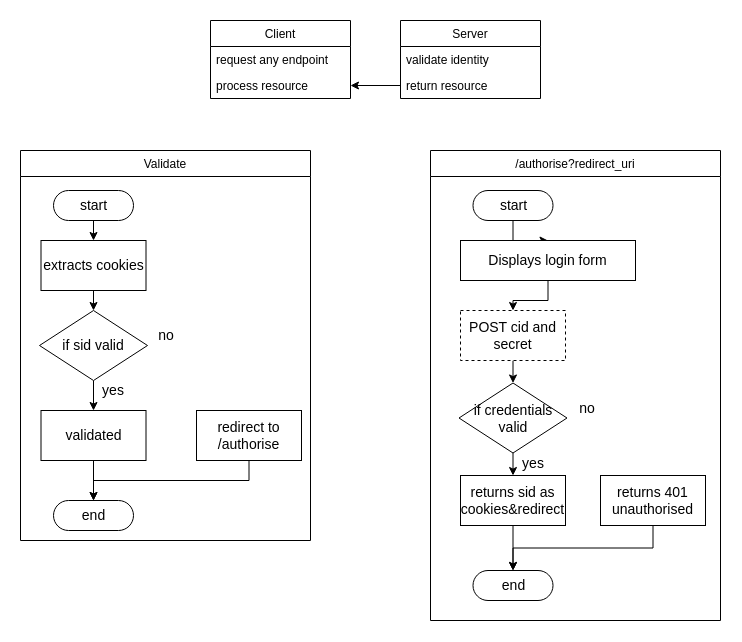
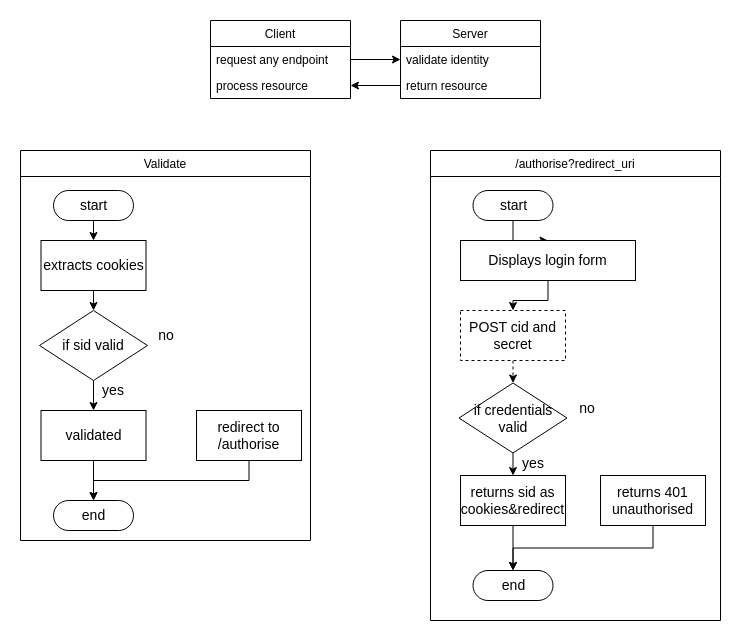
none -> (372, 60)
(513, 367) -> (513, 367)
